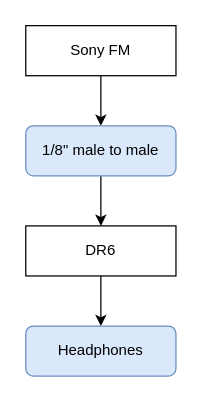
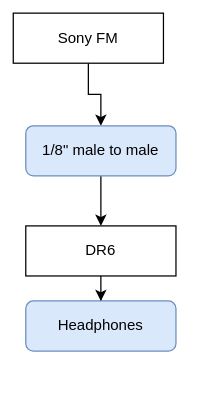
(101, 51) -> (88, 38)
(101, 351) -> (101, 326)
